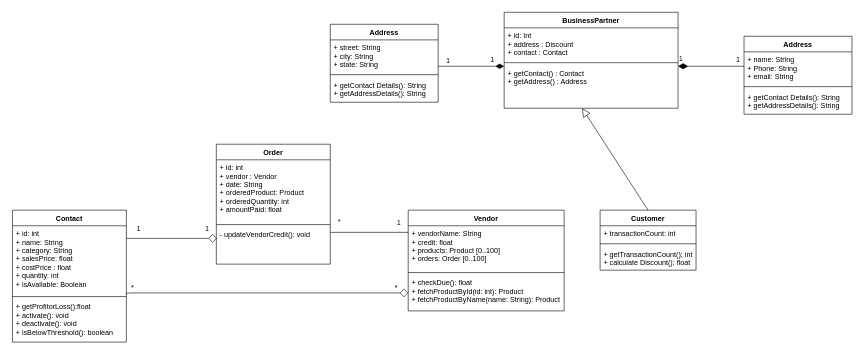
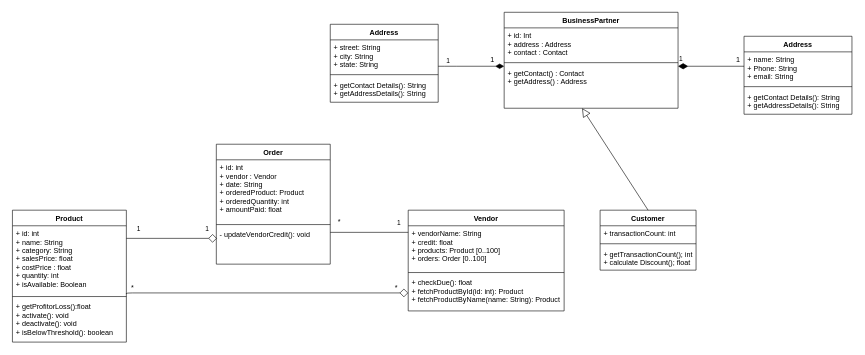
(522, 36) -> (522, 36)
(69, 218) -> (69, 218)
